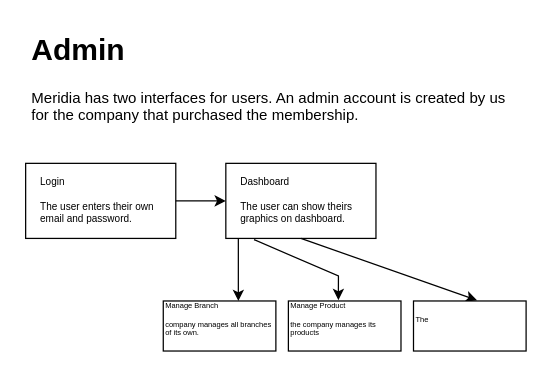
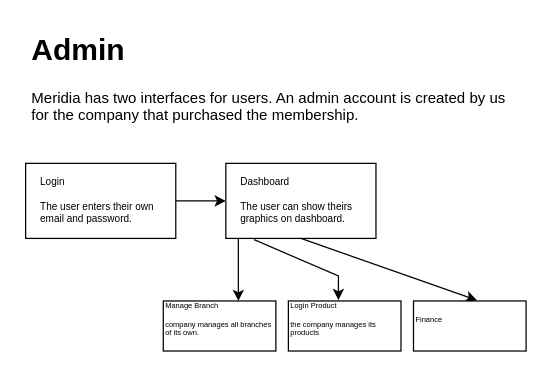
(346, 319) -> (346, 319)
(422, 319) -> (429, 319)
